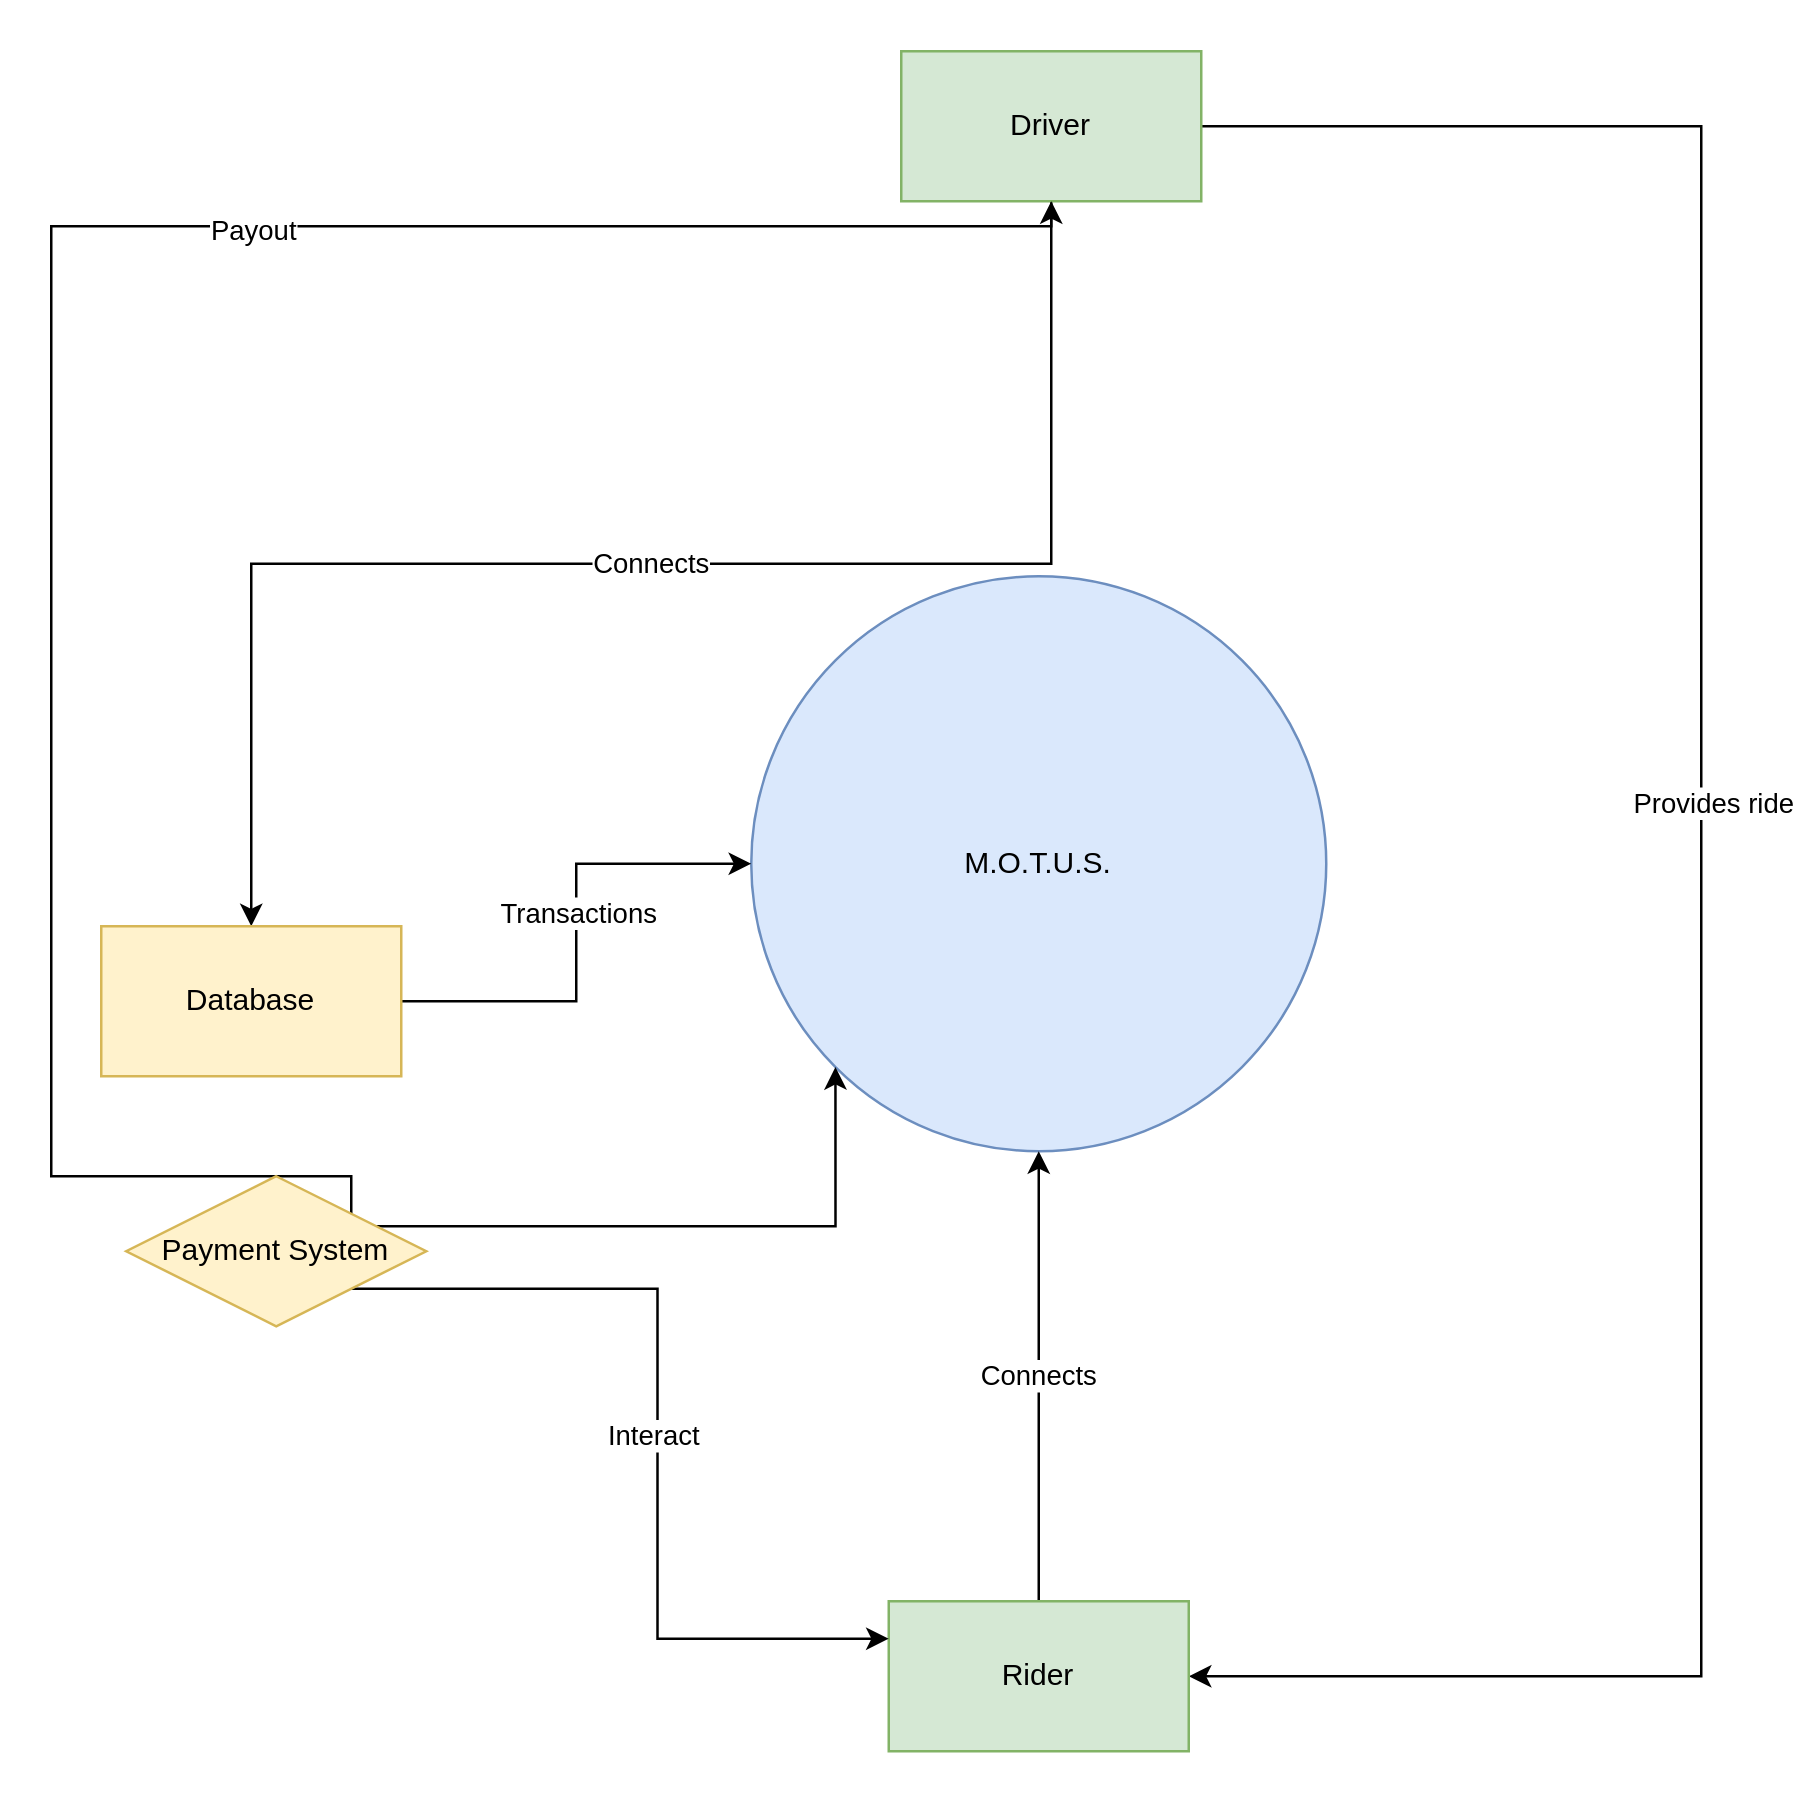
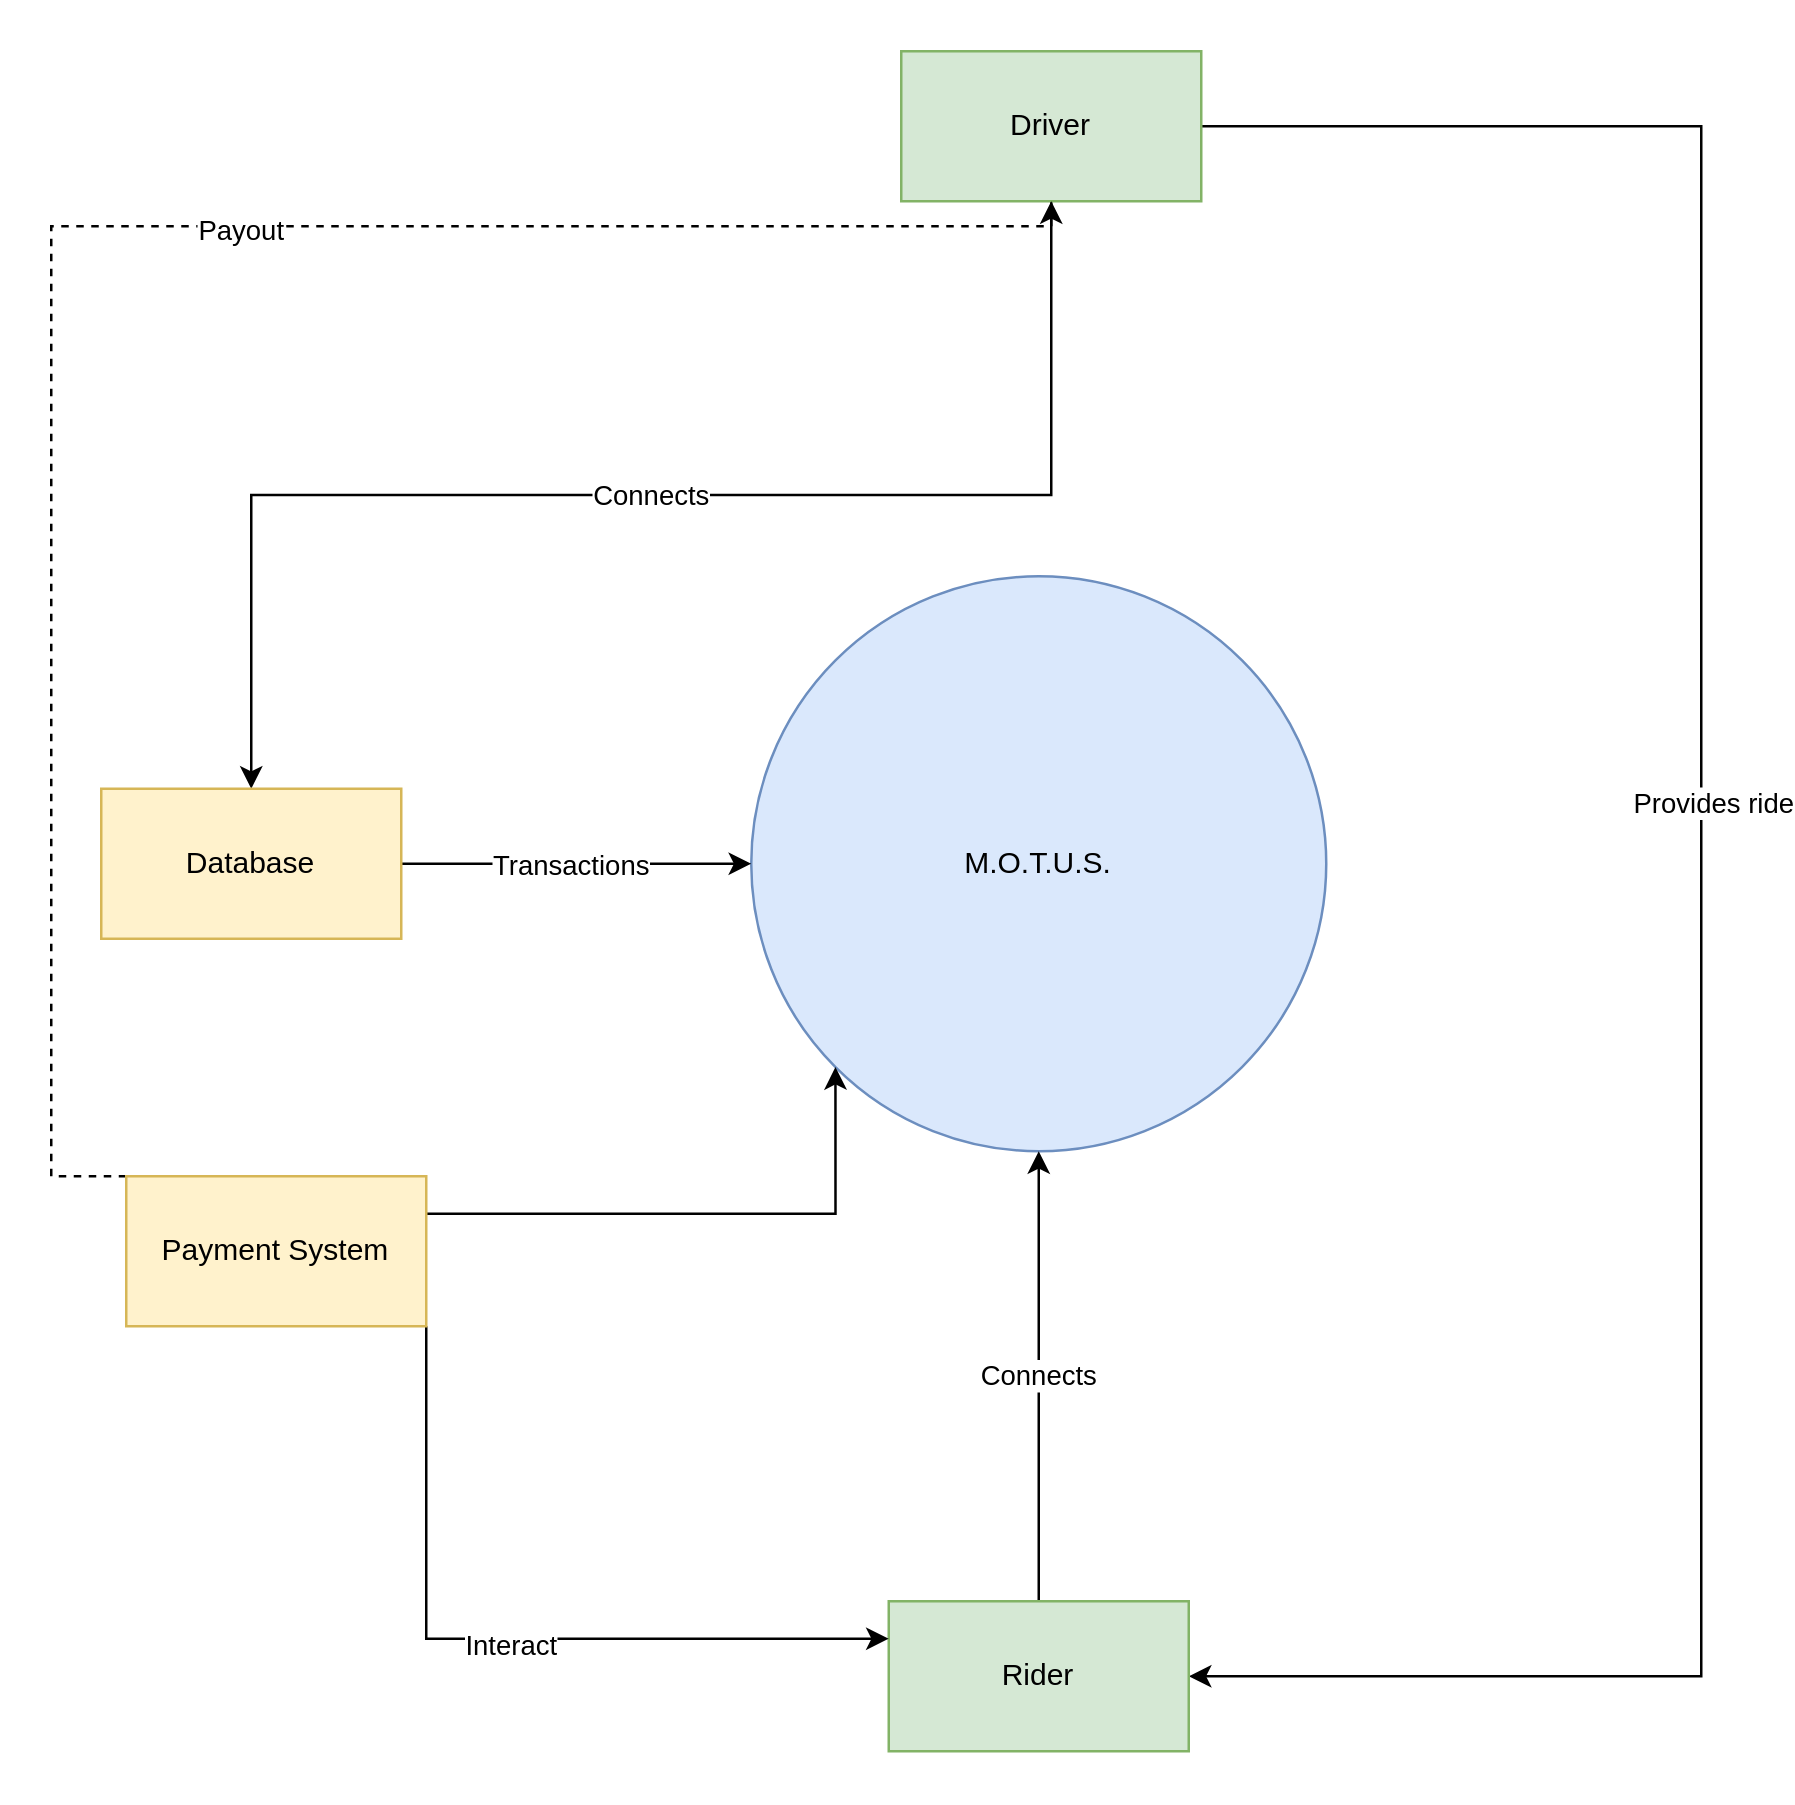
(51, 372) -> (51, 390)
(251, 1001) -> (251, 864)
(276, 1251) -> (276, 1251)
